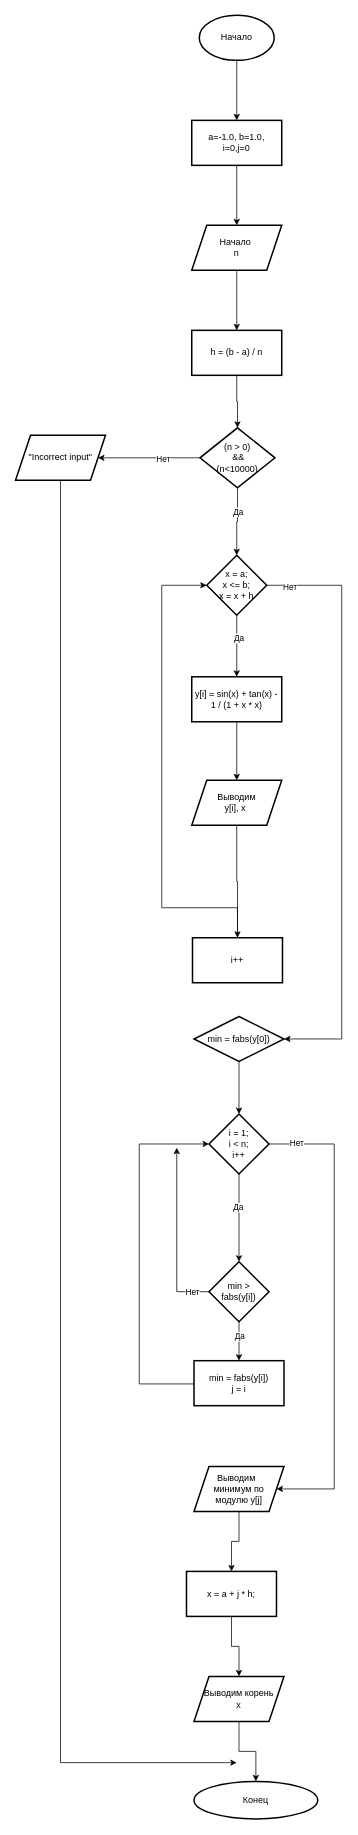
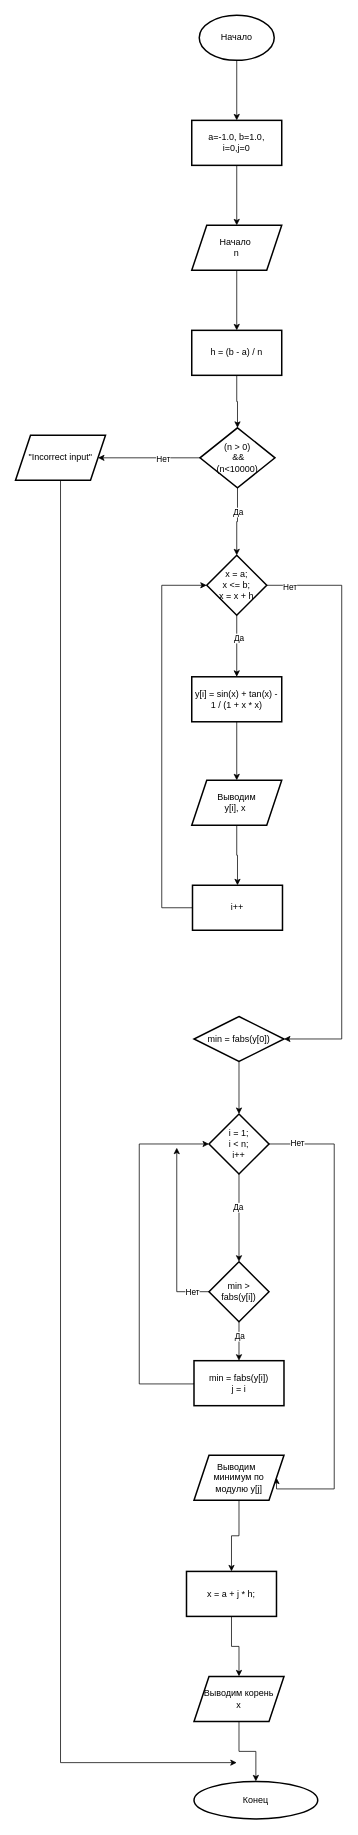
(237, 960) -> (237, 908)
(239, 1489) -> (239, 1478)
